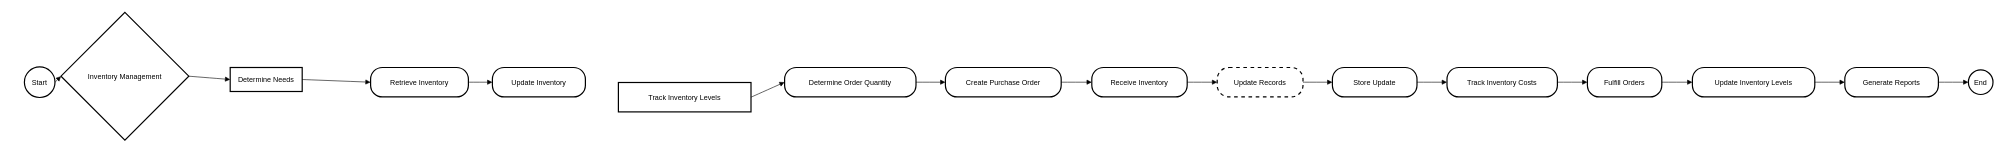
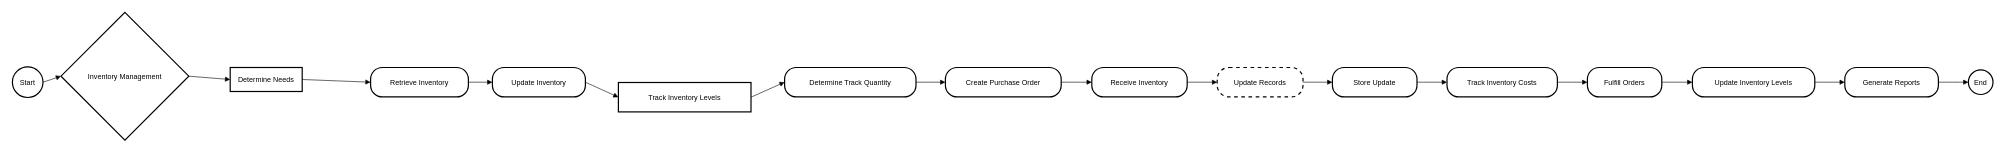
(40, 82) -> (28, 82)
(850, 83) -> (850, 83)
none -> (599, 89)
